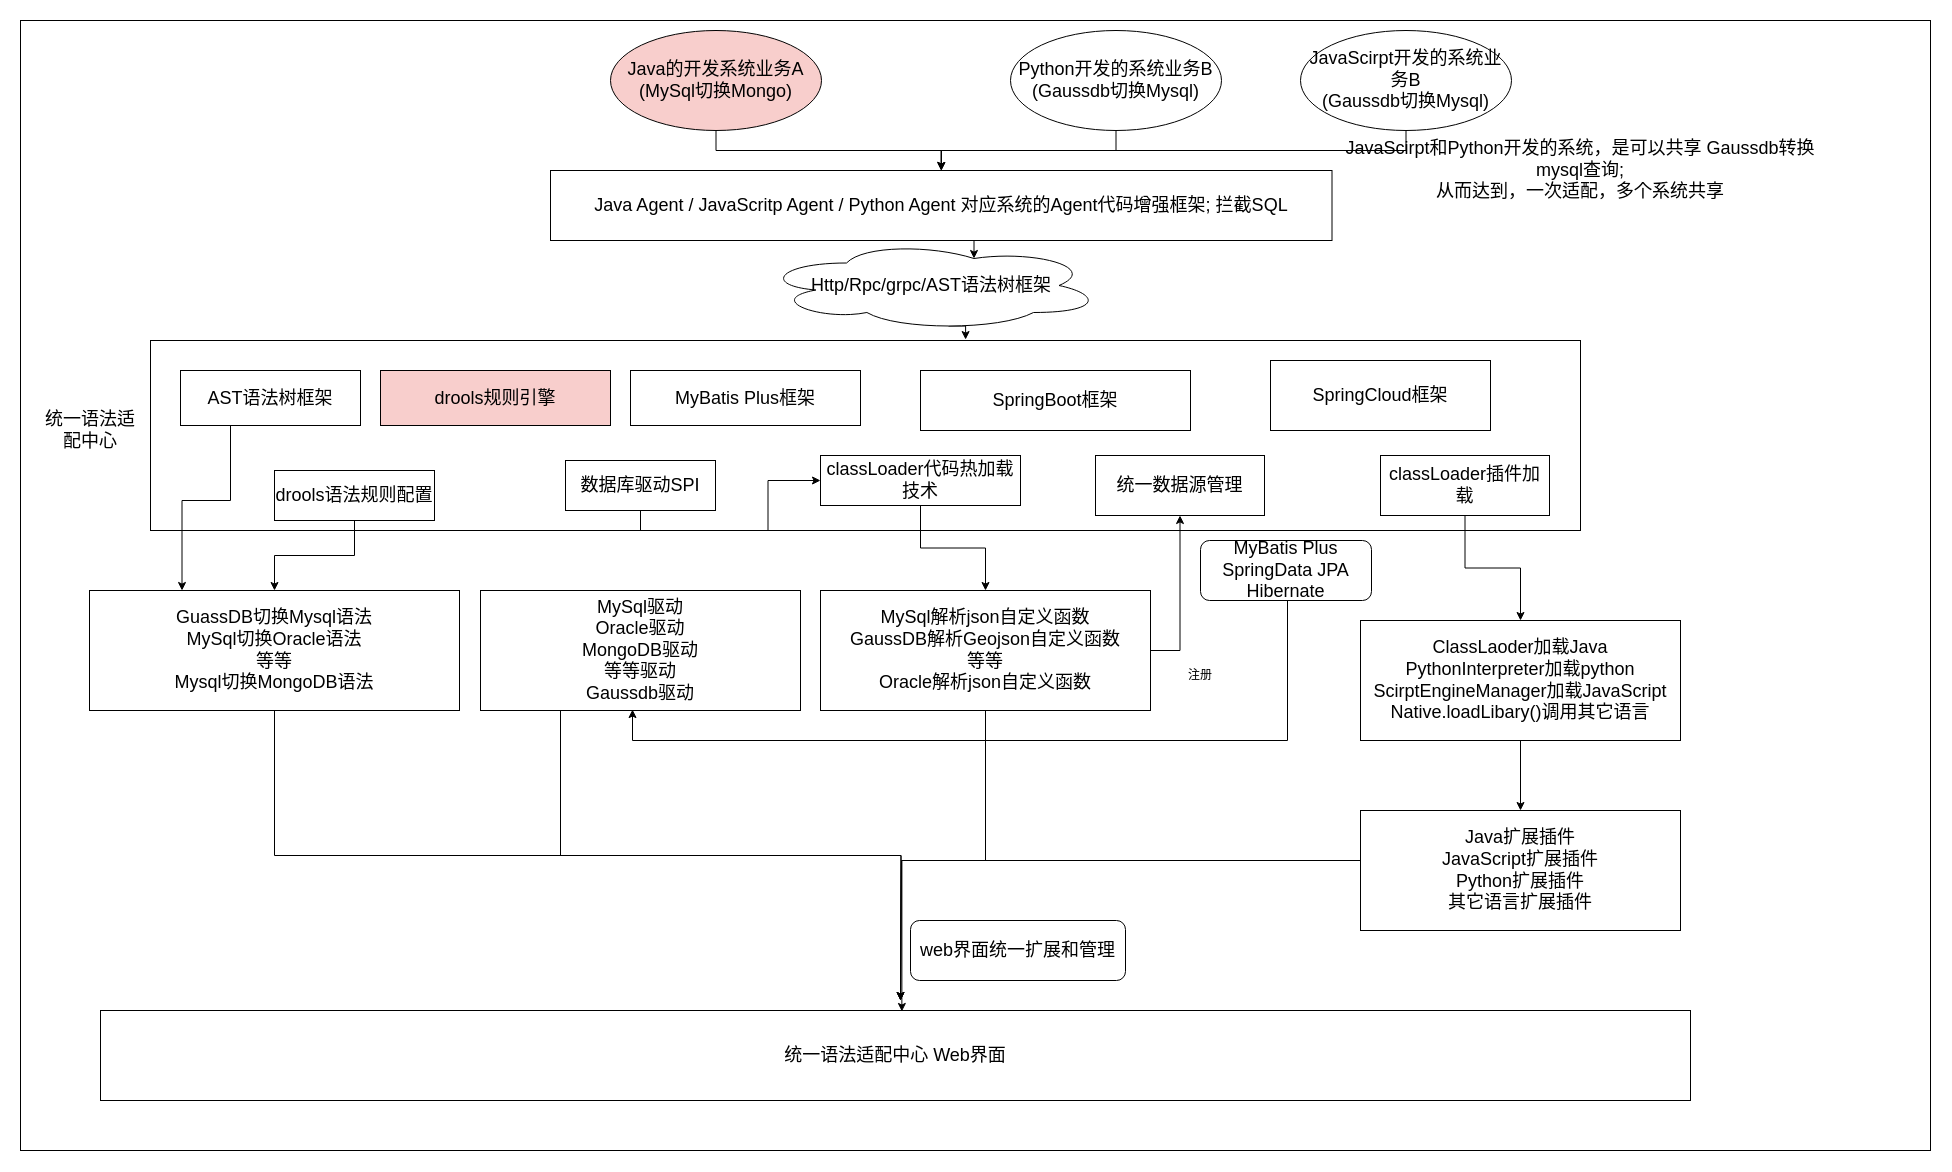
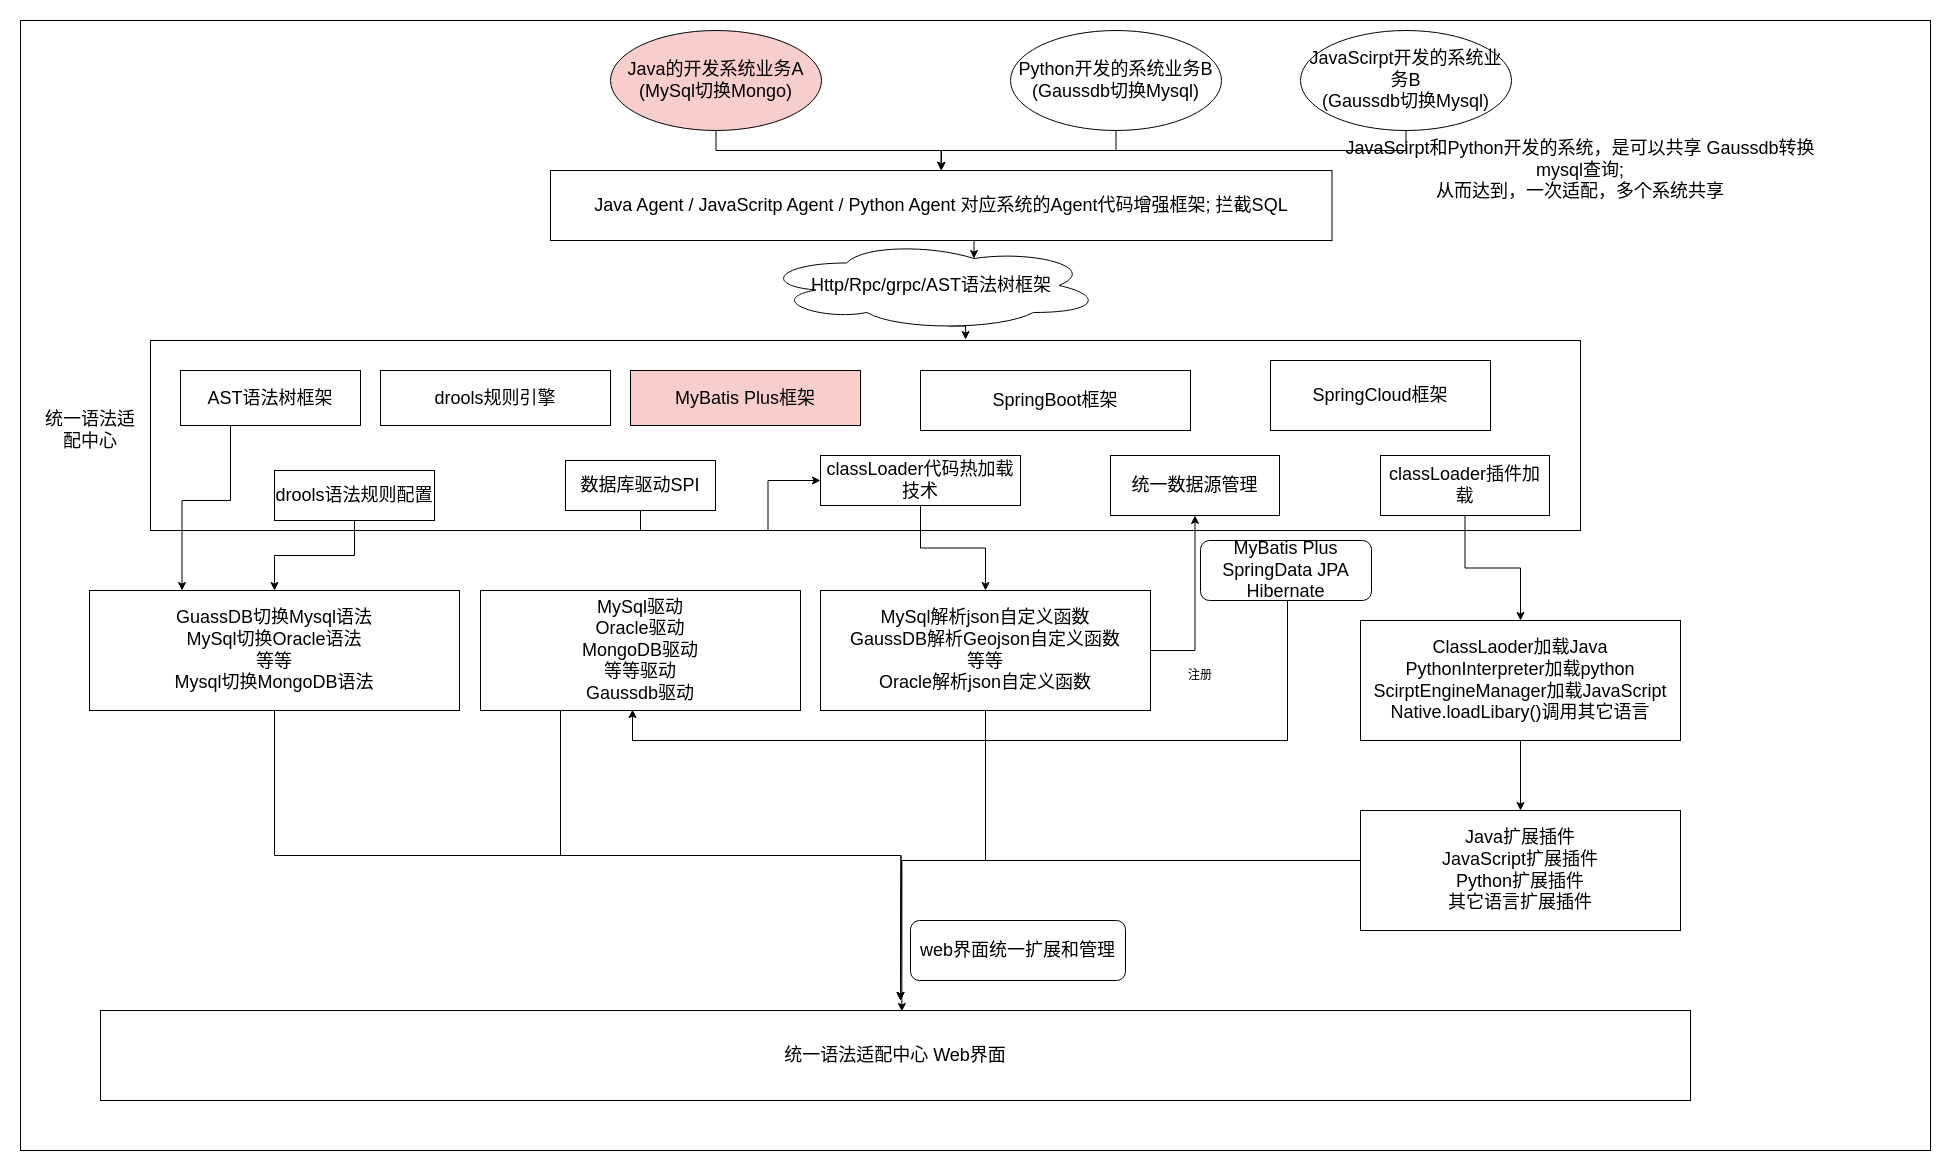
(496, 398) -> (496, 398)
(746, 398) -> (746, 398)
(1180, 486) -> (1195, 486)
